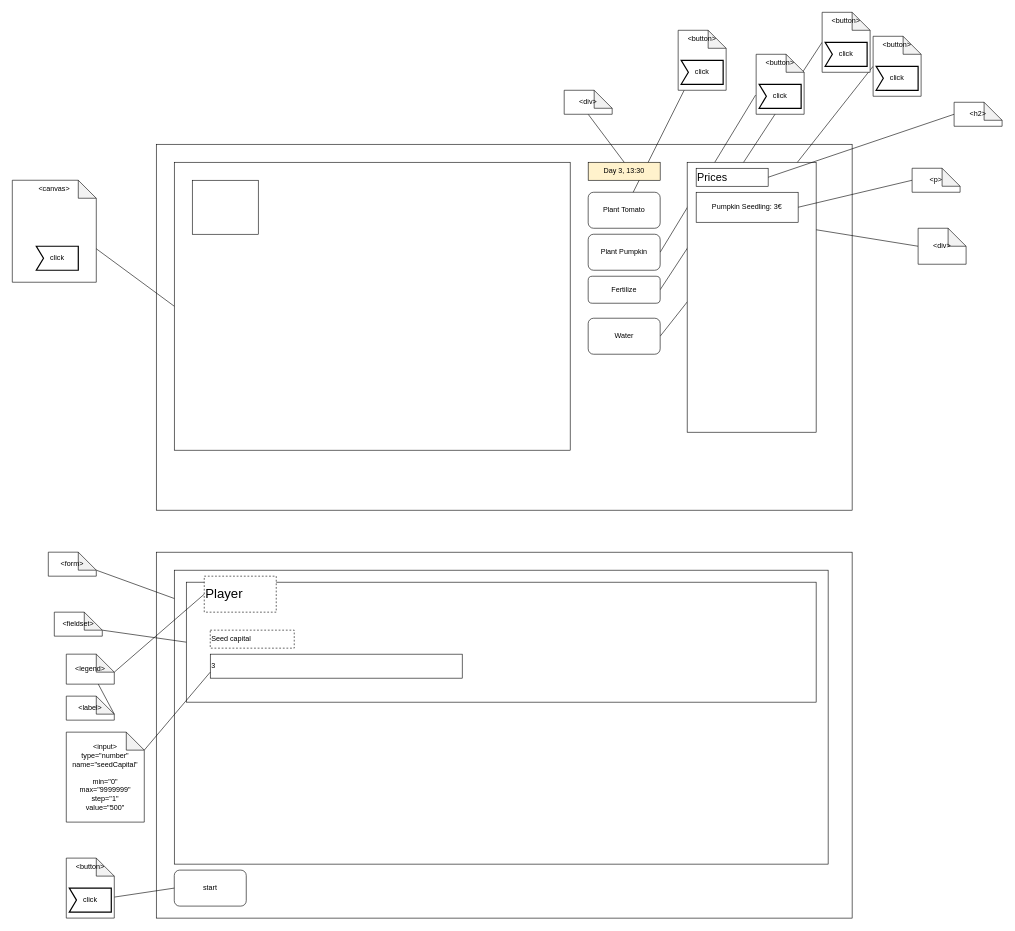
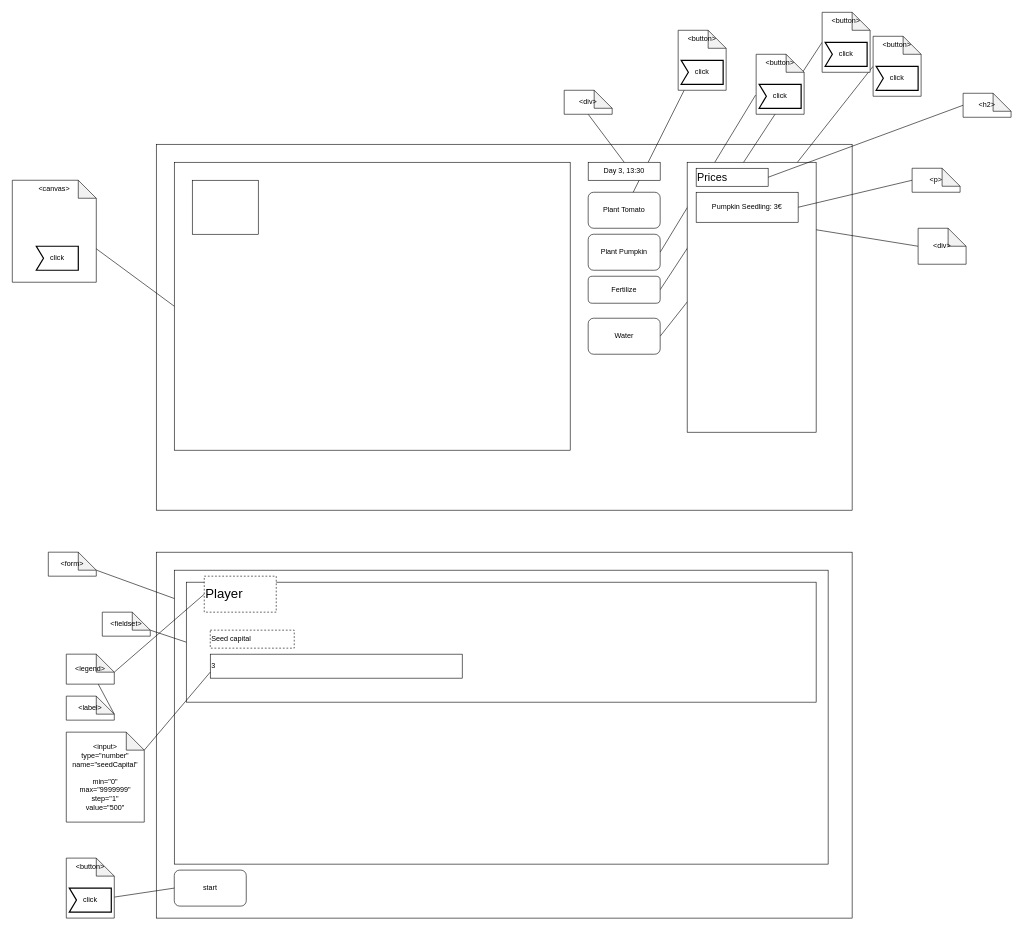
(978, 114) -> (987, 105)
(624, 171) -> (624, 171)
(78, 624) -> (126, 624)
